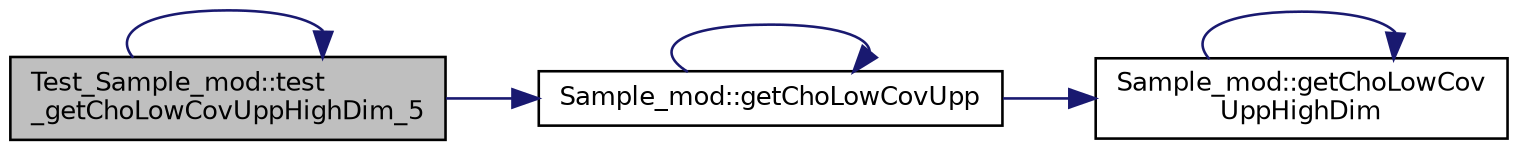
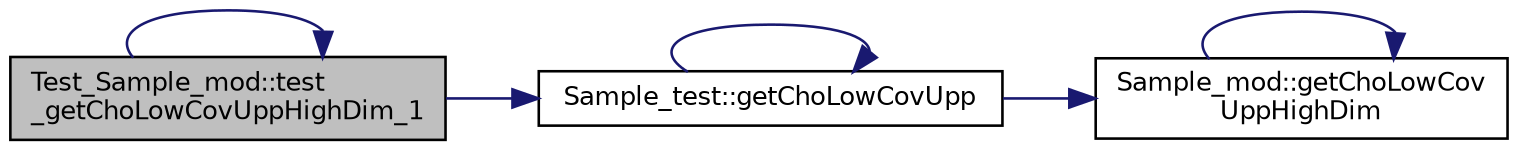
(228, 98) -> (228, 98)
(771, 98) -> (771, 98)
